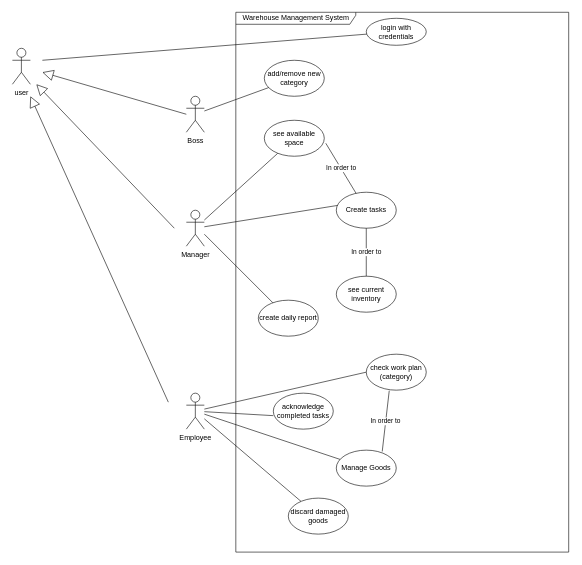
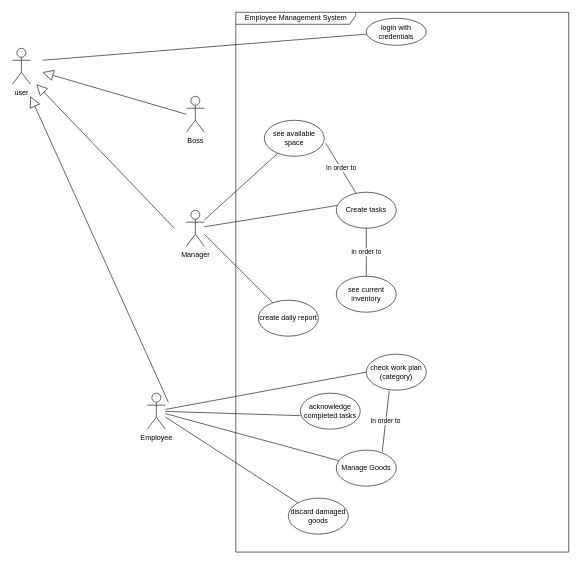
(296, 18) -> (296, 18)
(294, 78) -> none
(236, 99) -> none
(195, 411) -> (156, 411)
(303, 411) -> (330, 411)
